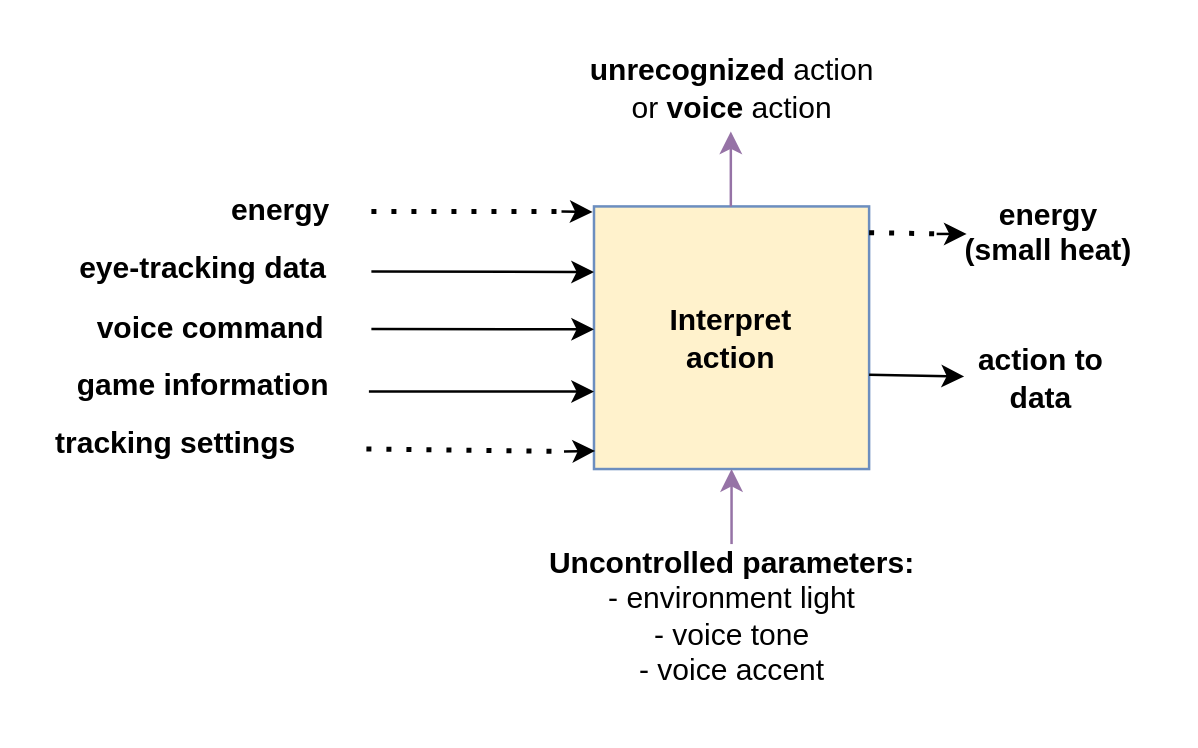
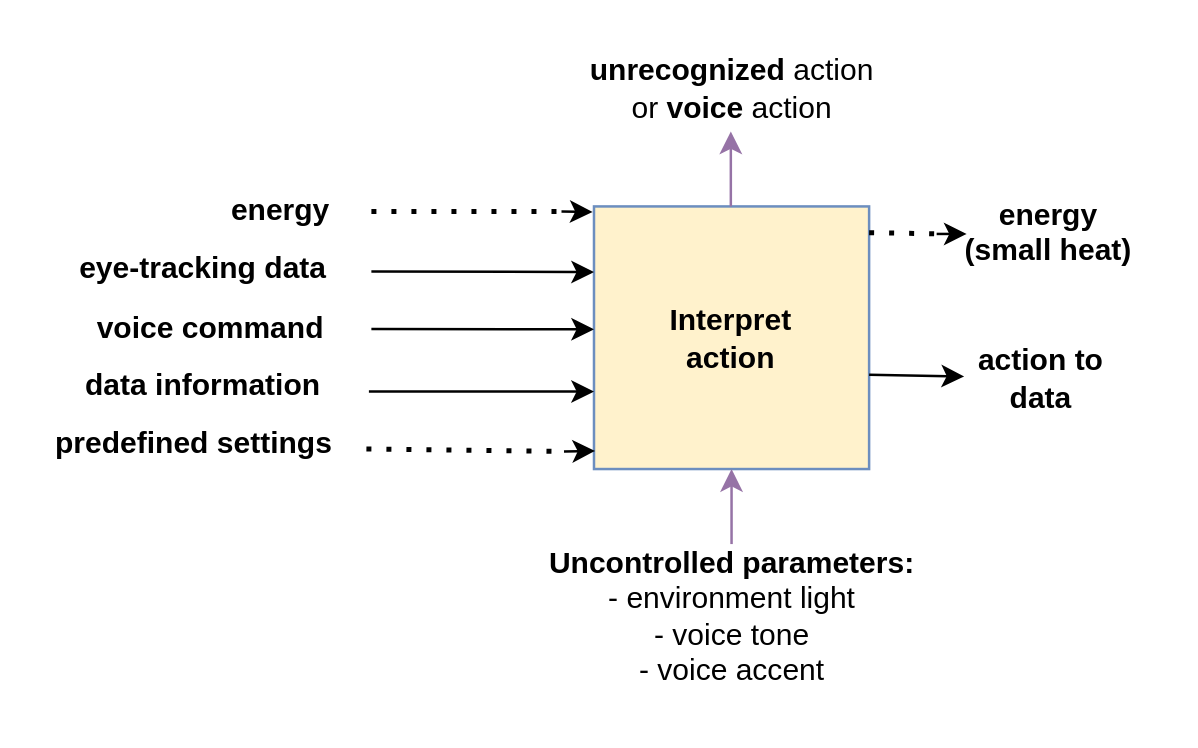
(204, 386) -> (204, 386)
(187, 444) -> (203, 462)
